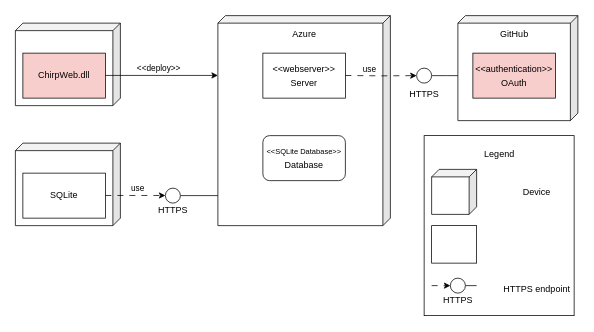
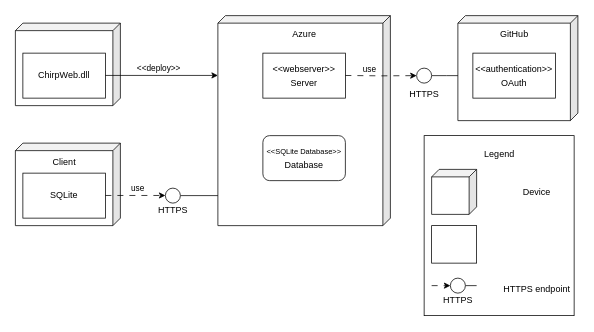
(64, 75) -> (64, 75)
(514, 75) -> (514, 75)
none -> (64, 162)
